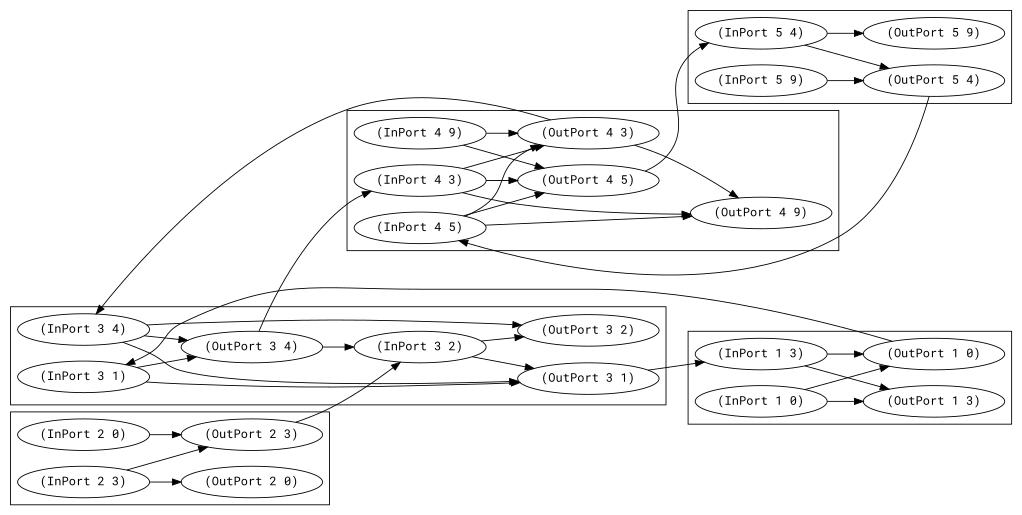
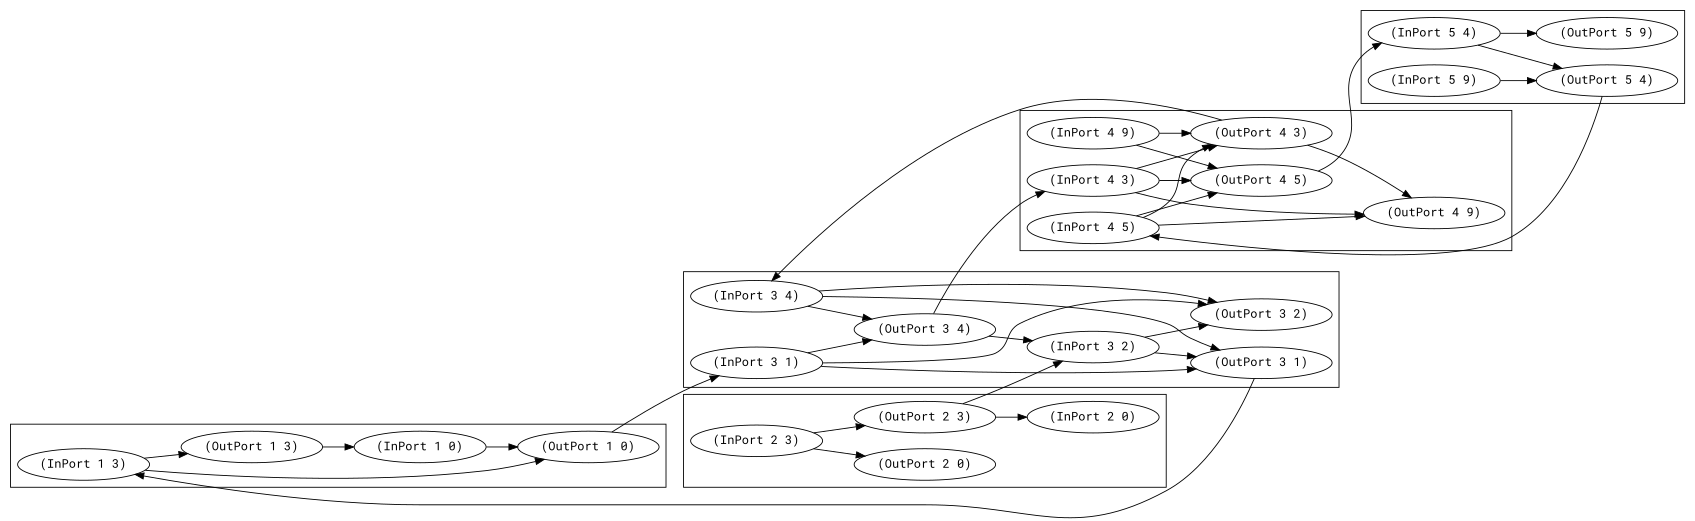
none -> (1005, 343)
(841, 401) -> (334, 447)
(161, 435) -> (1007, 417)
